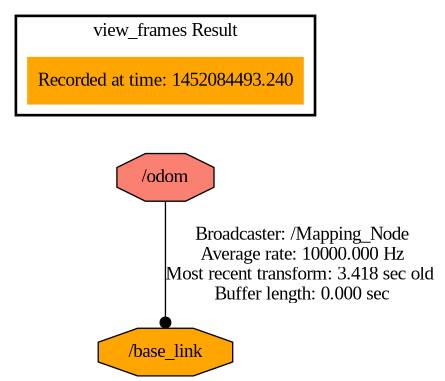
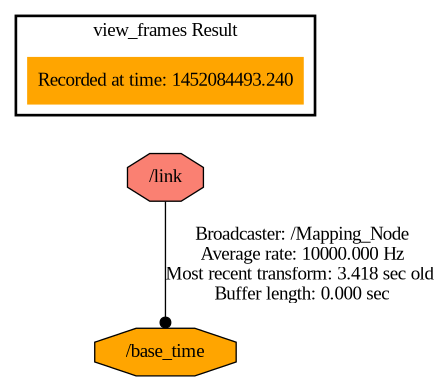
(165, 177) -> (165, 177)
(165, 352) -> (165, 352)
